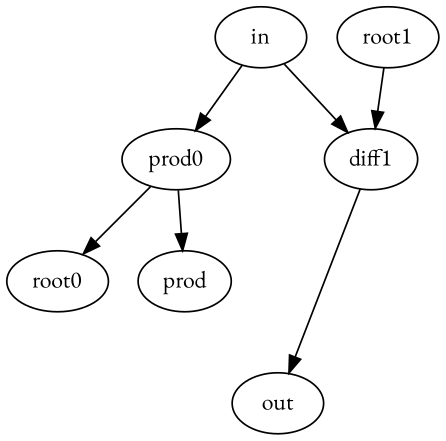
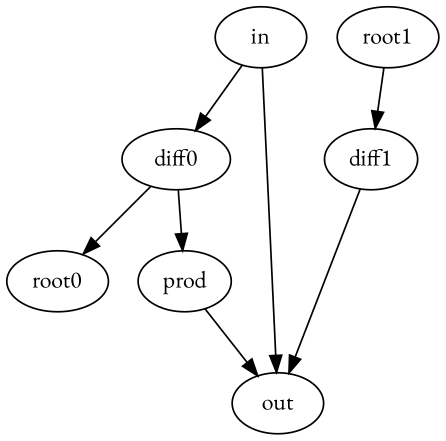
(310, 92) -> (269, 212)
(176, 159) -> (176, 159)
none -> (226, 336)
